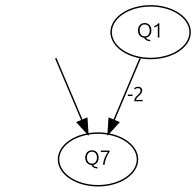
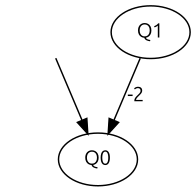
(98, 159) -> (98, 159)
